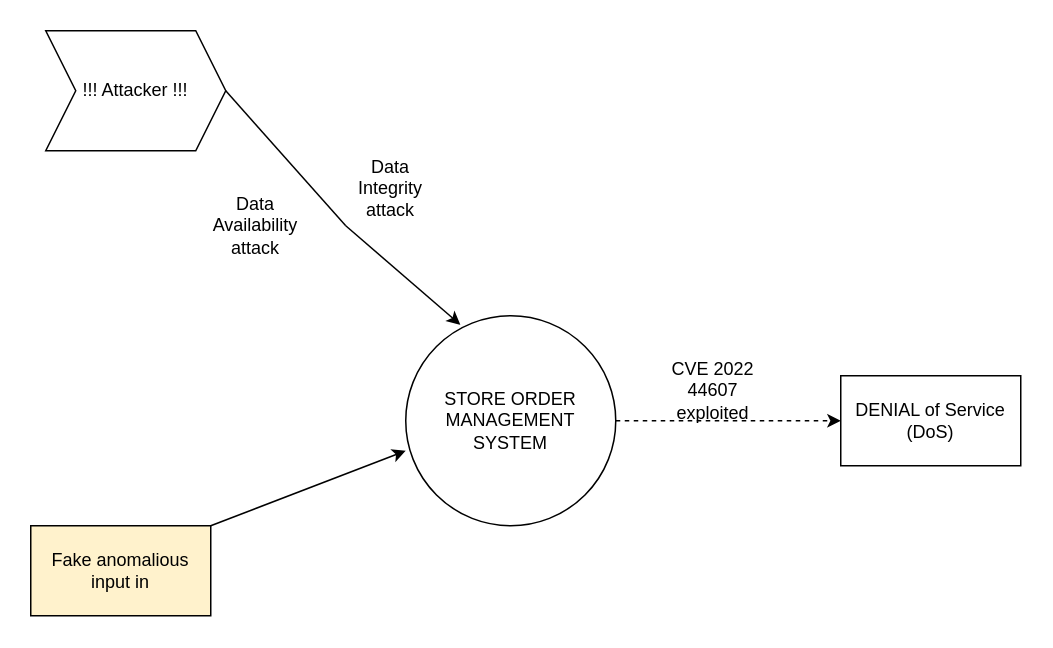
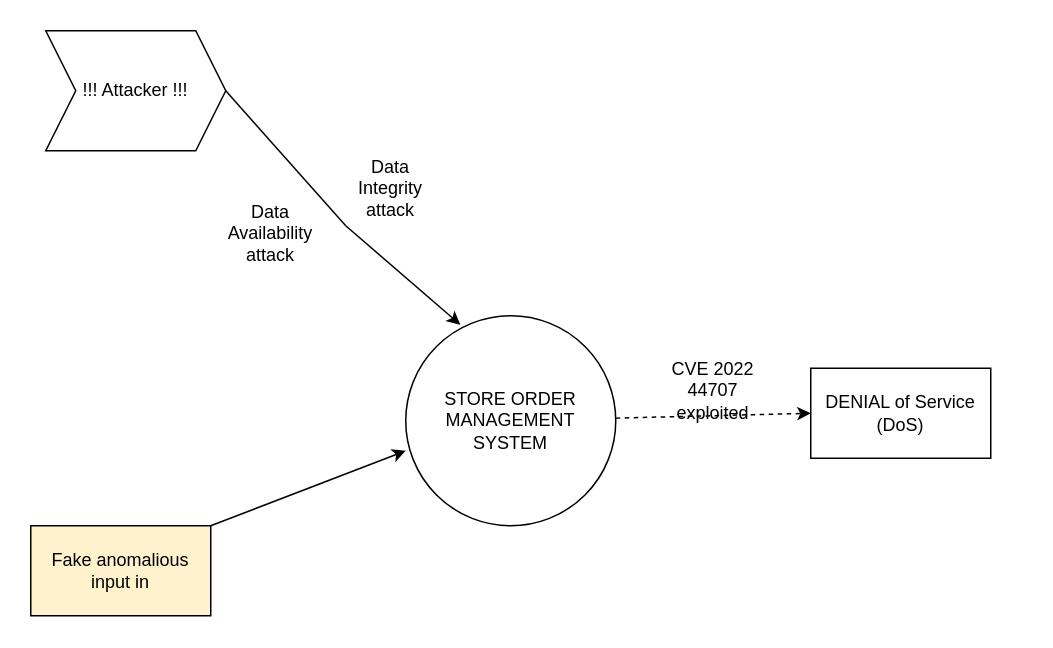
(256, 226) -> (271, 233)
(713, 391) -> (713, 391)
(931, 421) -> (901, 413)
